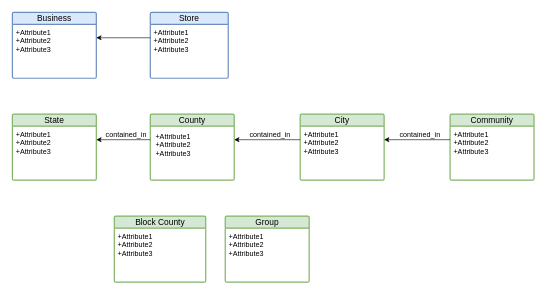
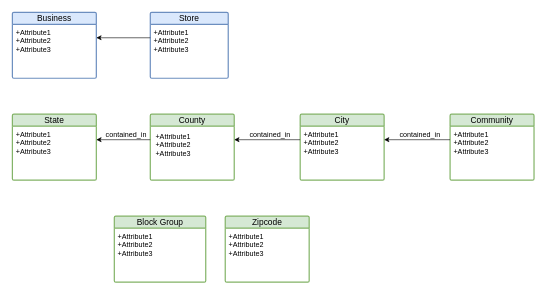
(160, 222) -> (160, 222)
(267, 222) -> (267, 222)
